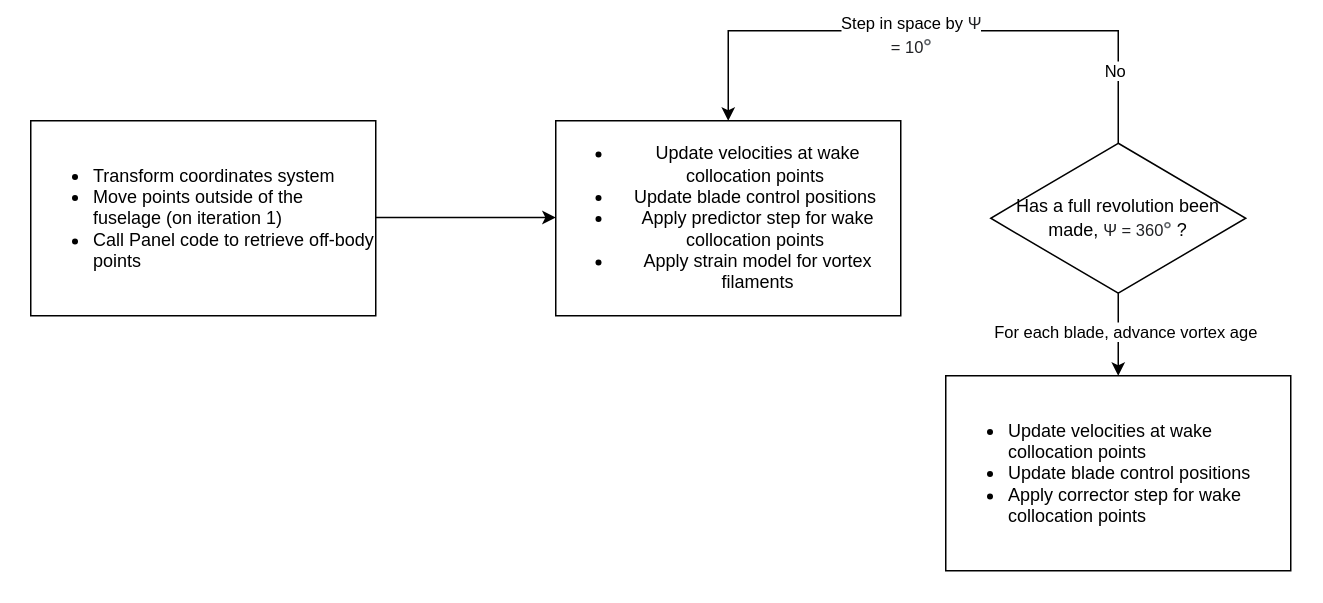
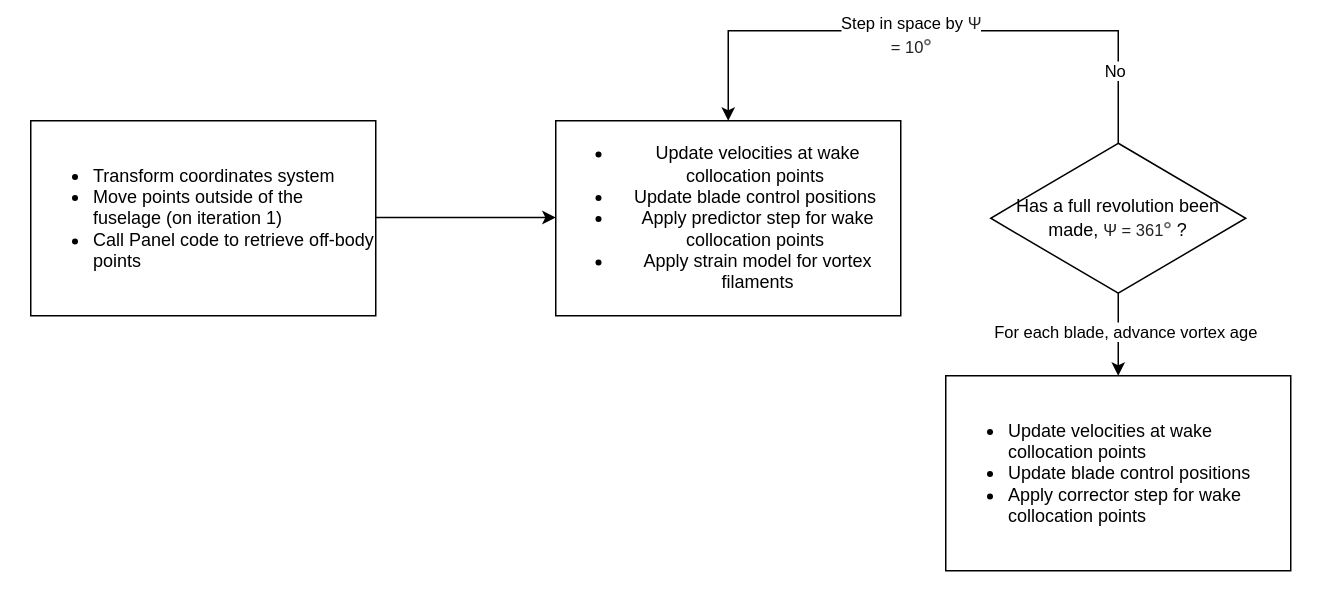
(1118, 218) -> (1118, 218)
